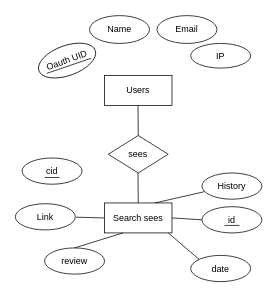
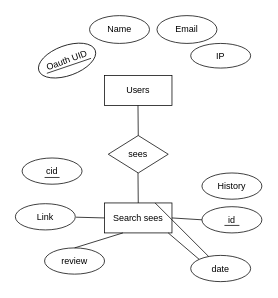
(180, 197) -> (182, 229)
